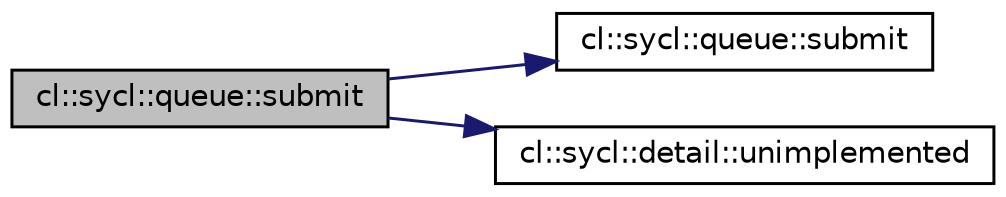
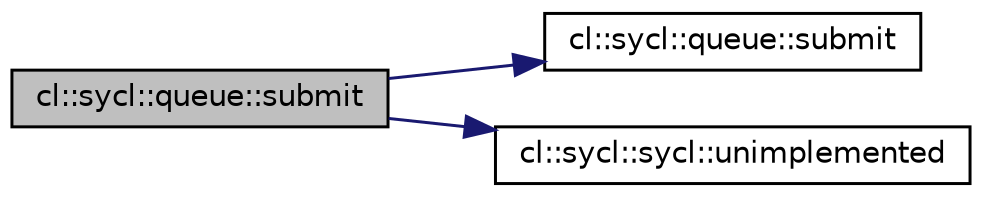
(745, 155) -> (733, 155)
